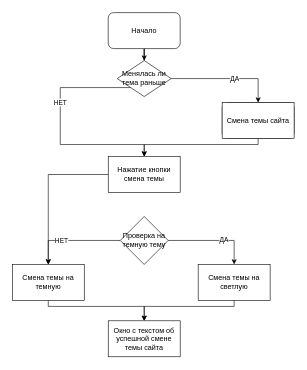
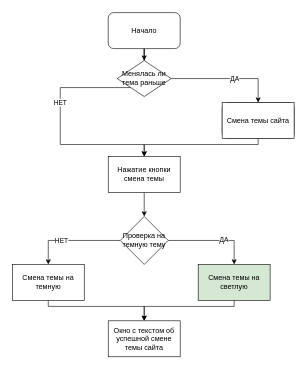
(48, 176) -> (144, 210)
(234, 282) -> (234, 282)
